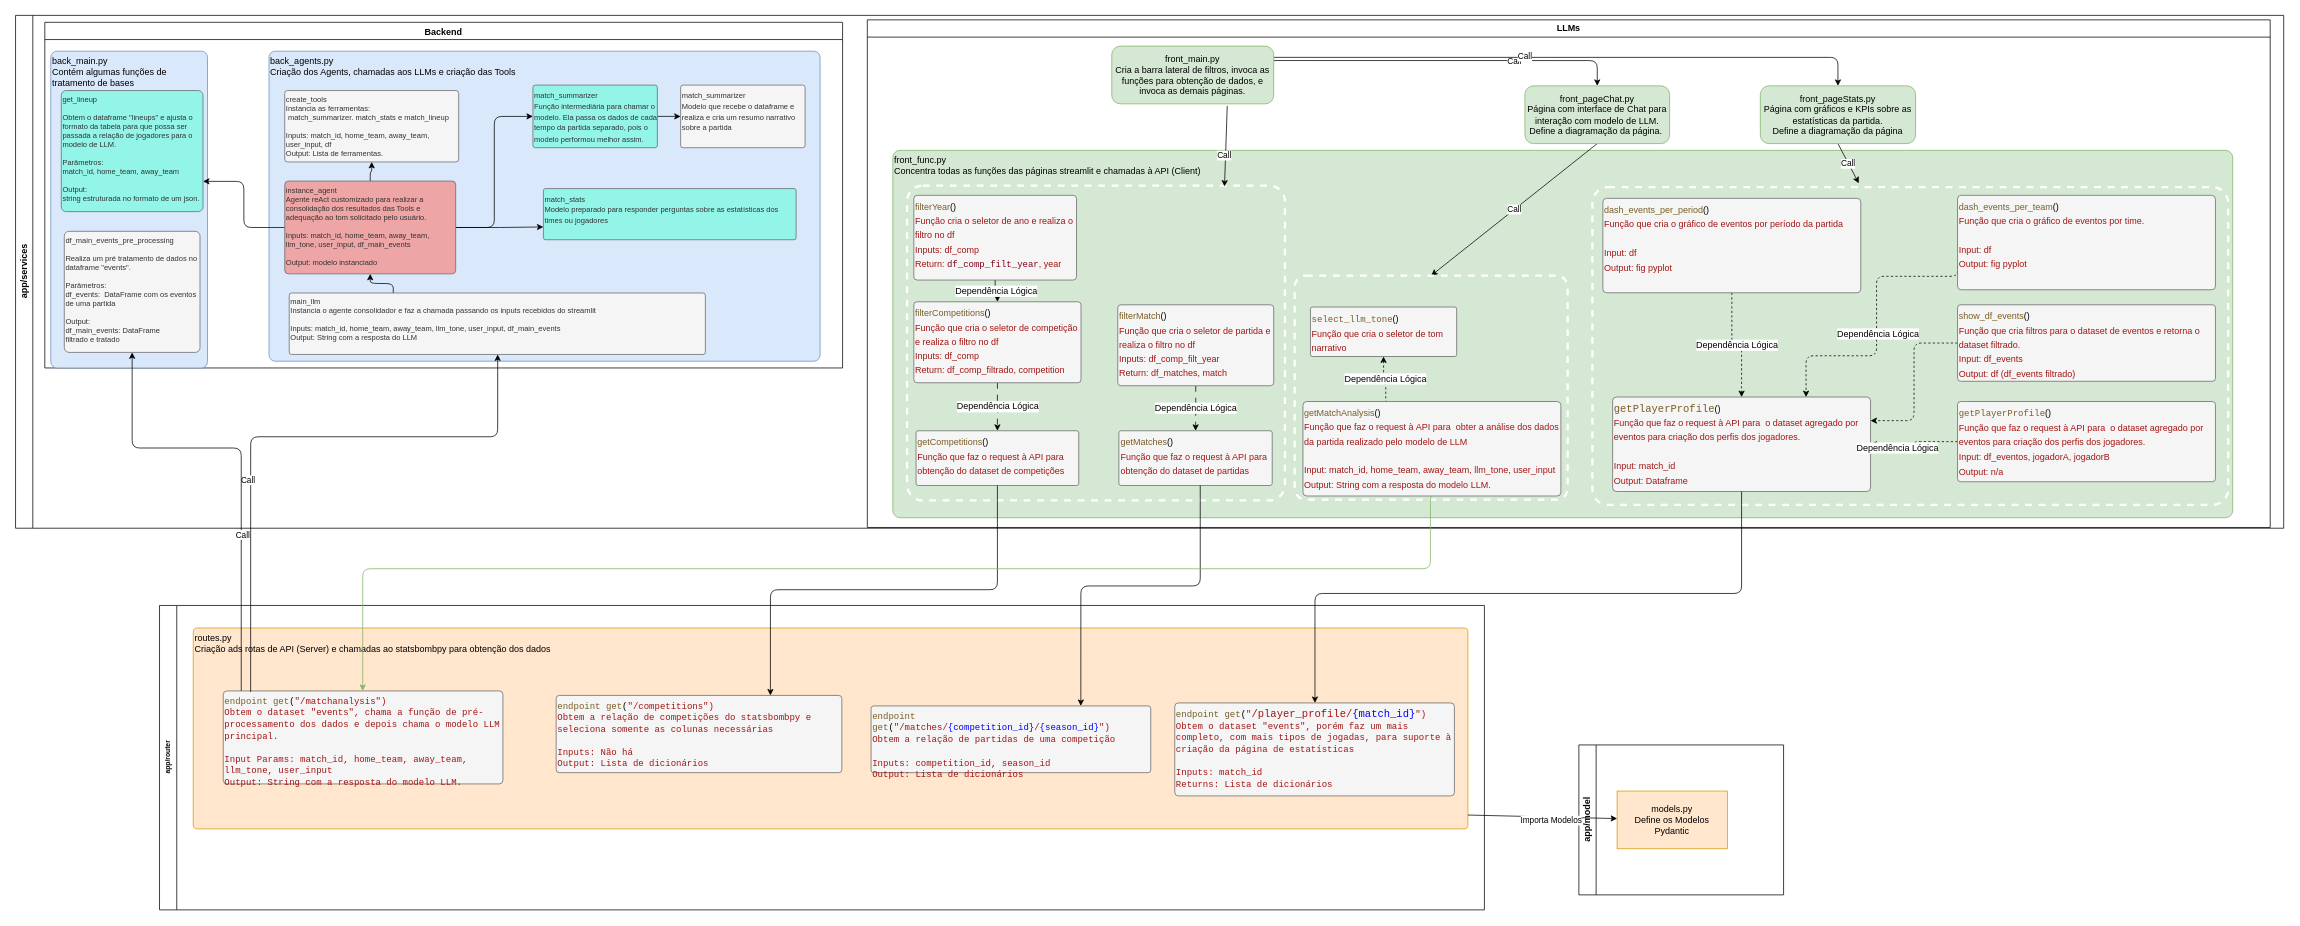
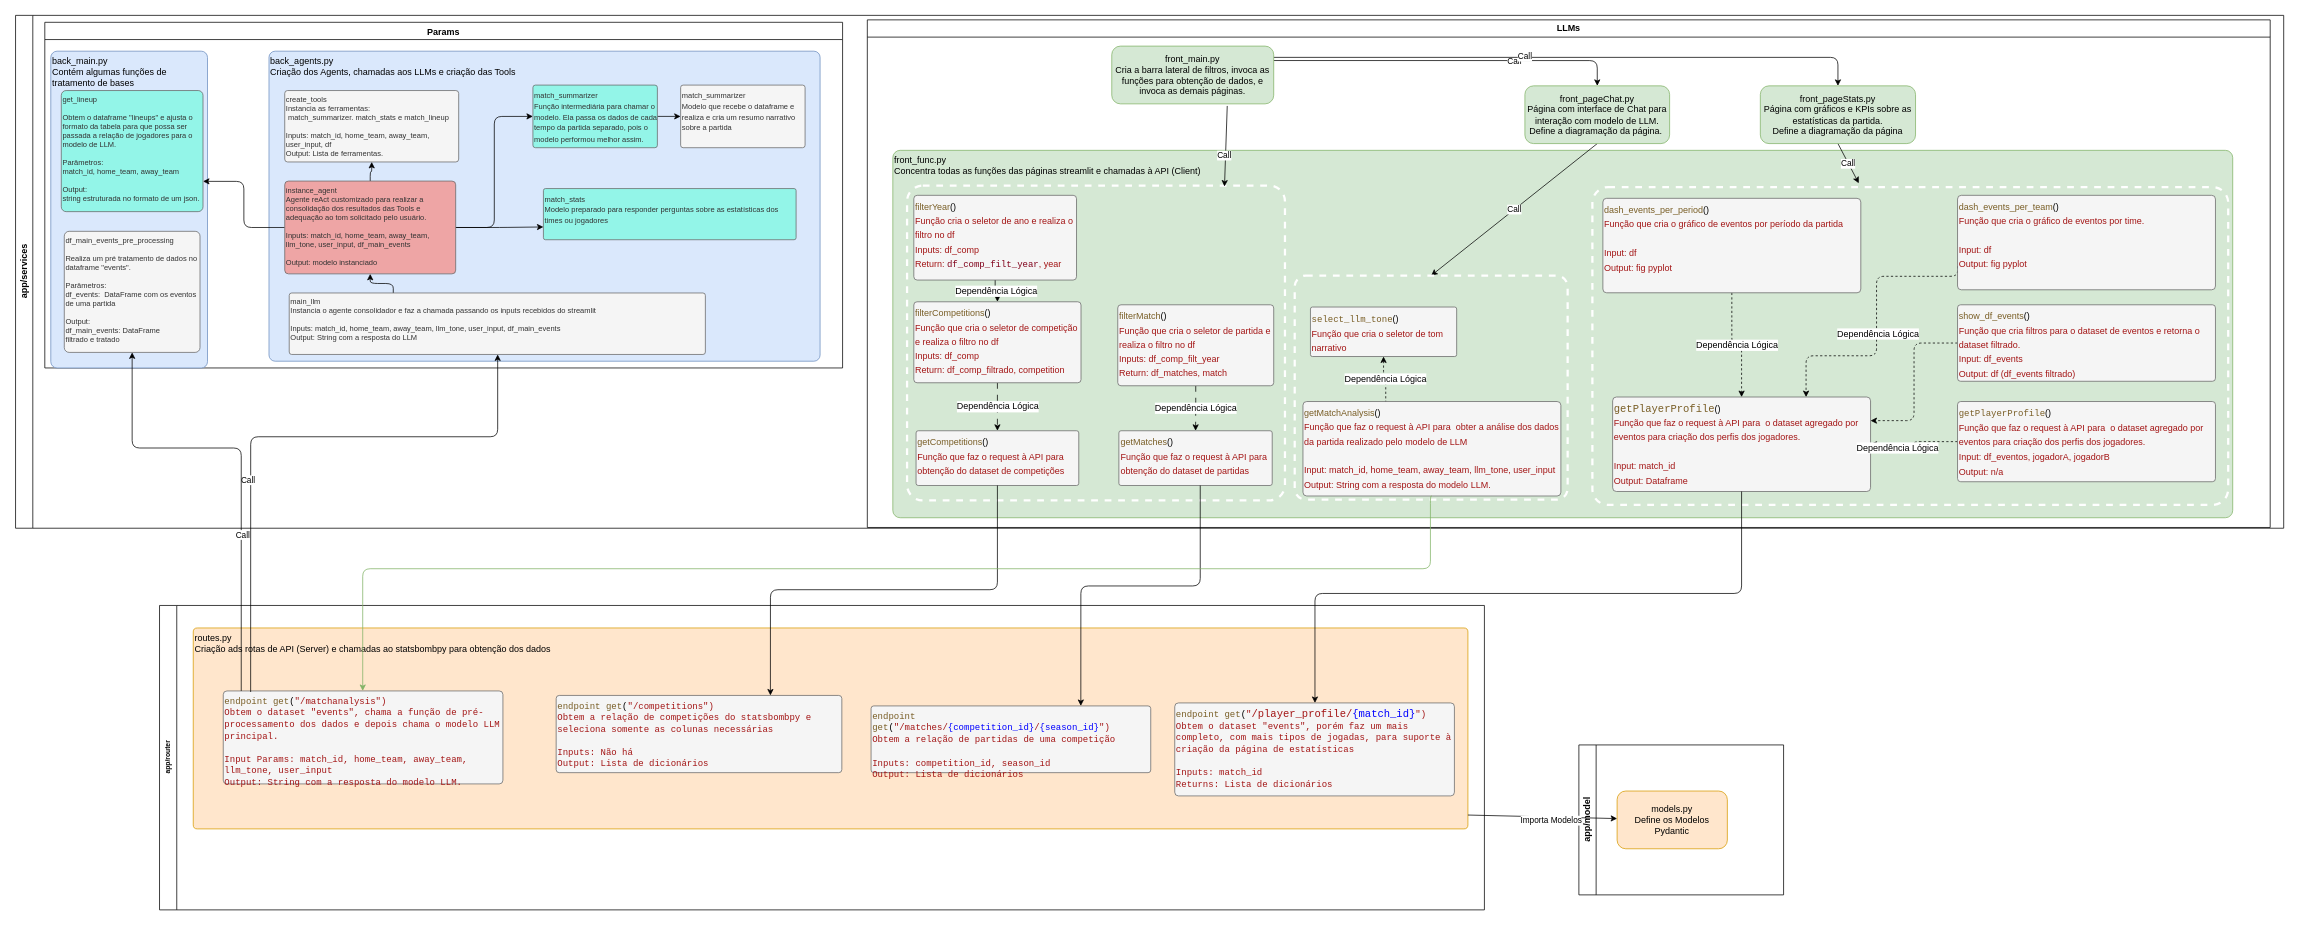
(444, 33) -> (444, 33)
(1673, 820) -> (1673, 820)
